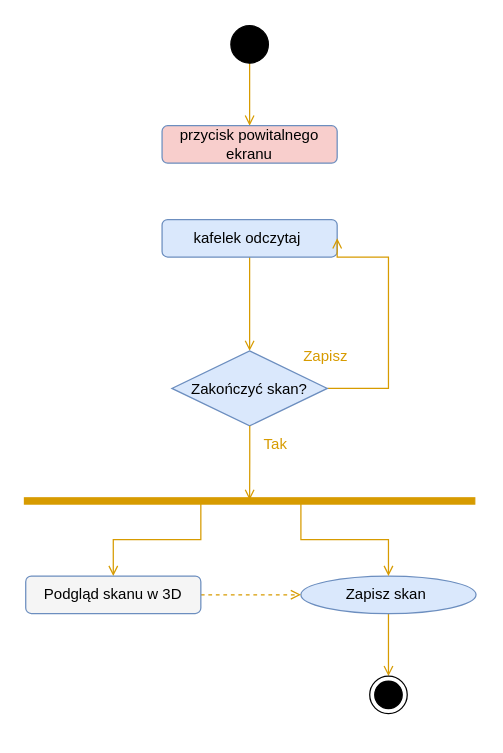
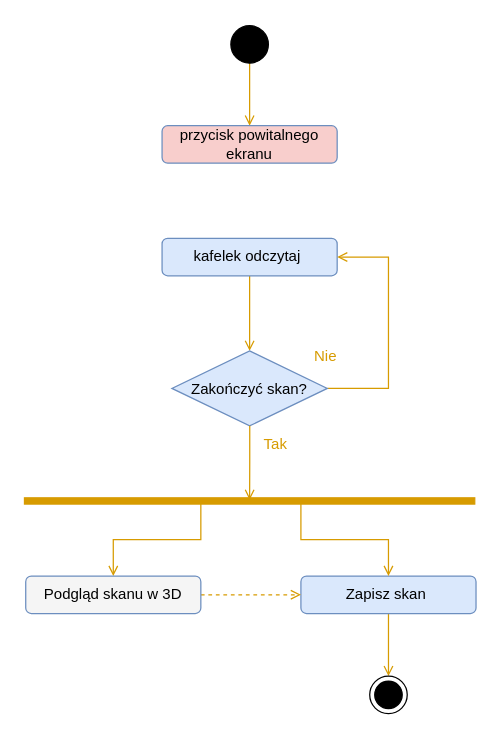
(249, 238) -> (249, 257)
(326, 357) -> (326, 357)
(388, 594) -> (388, 594)
